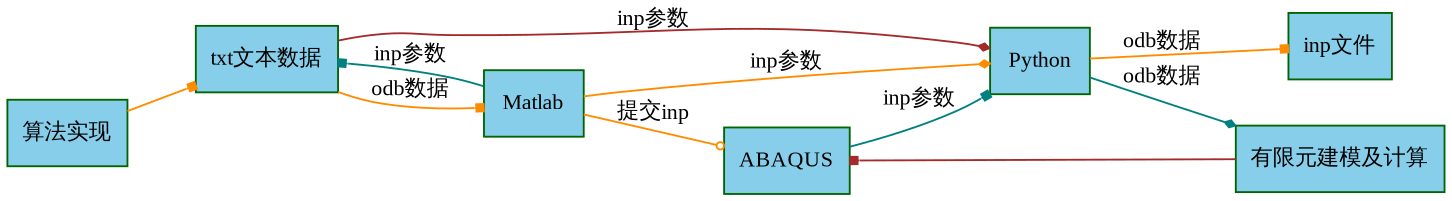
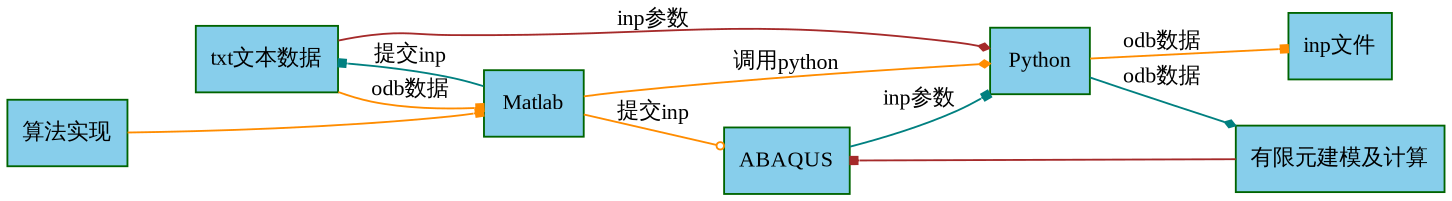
(411, 54) -> (411, 54)
(787, 62) -> (787, 62)
(157, 100) -> (301, 127)
